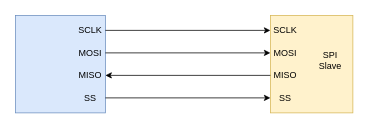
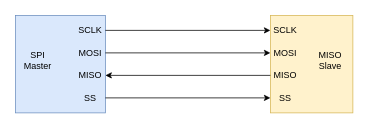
none -> (38, 60)
(330, 60) -> (330, 60)
